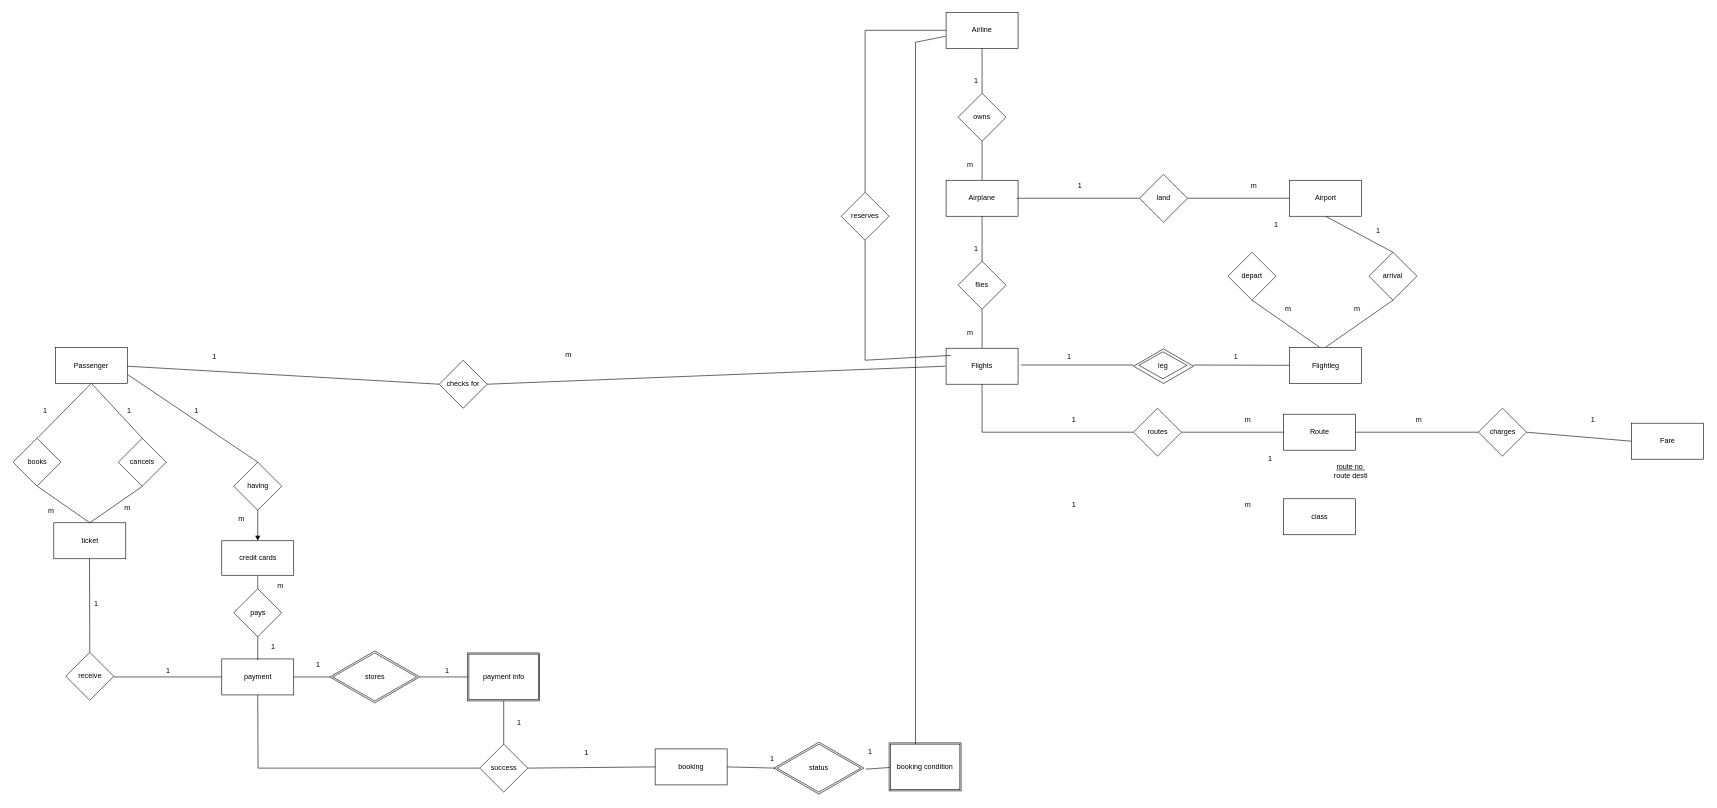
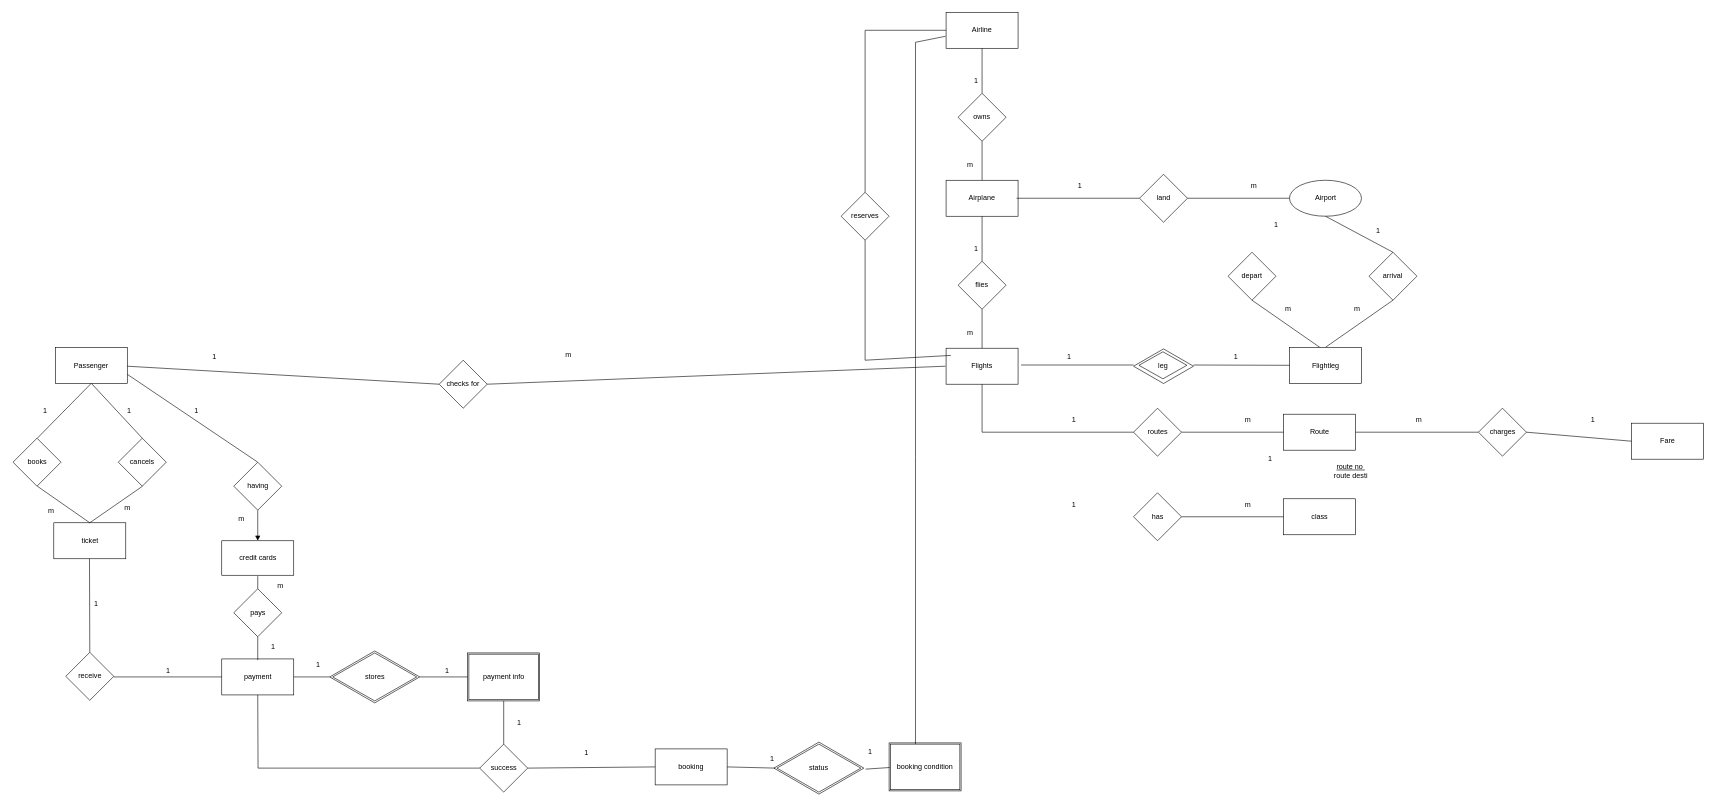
(1325, 198) -> (1325, 198)
none -> (1157, 517)
none -> (1232, 517)
